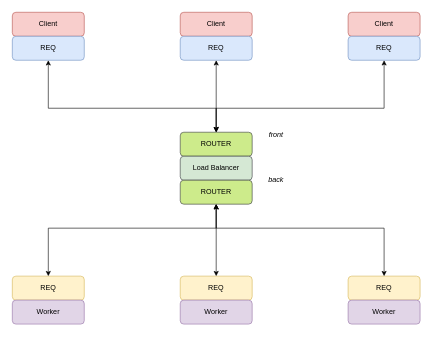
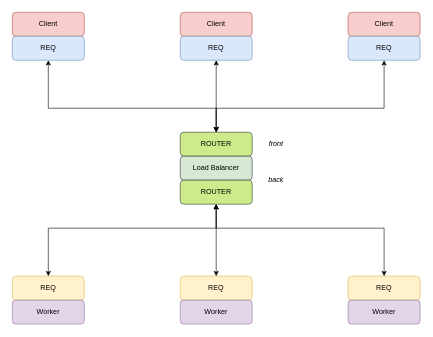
(276, 135) -> (276, 144)
